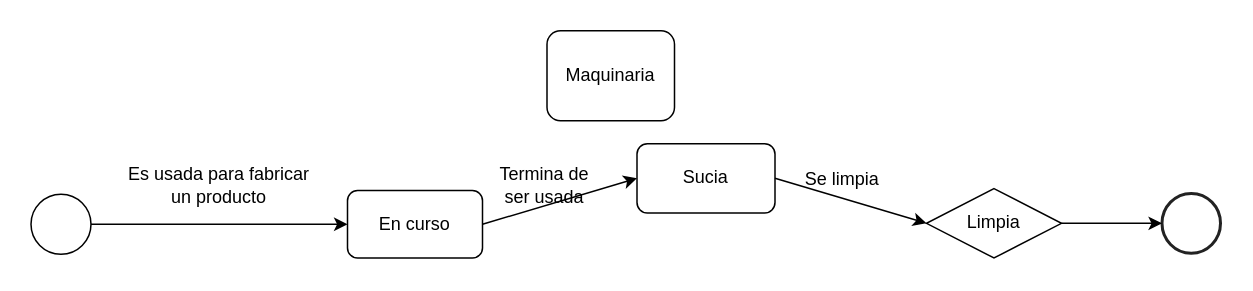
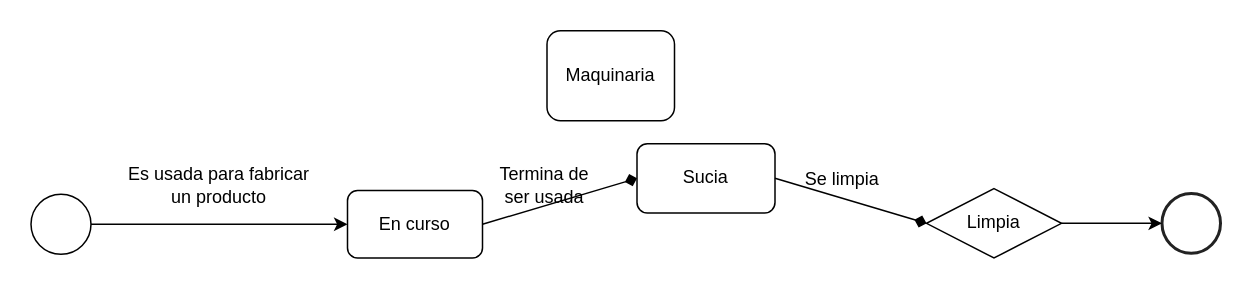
(626, 182) -> (625, 182)
(915, 220) -> (914, 220)
